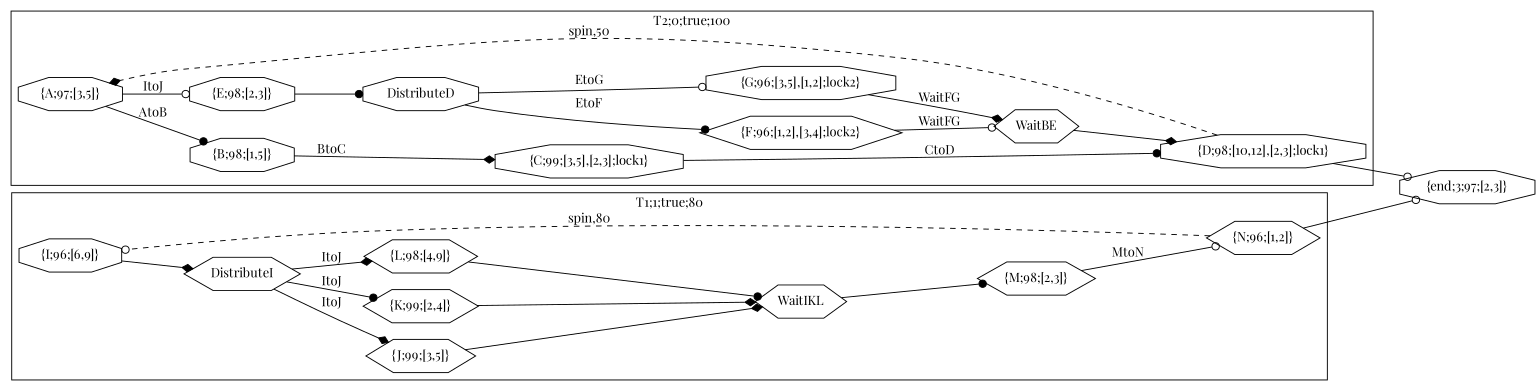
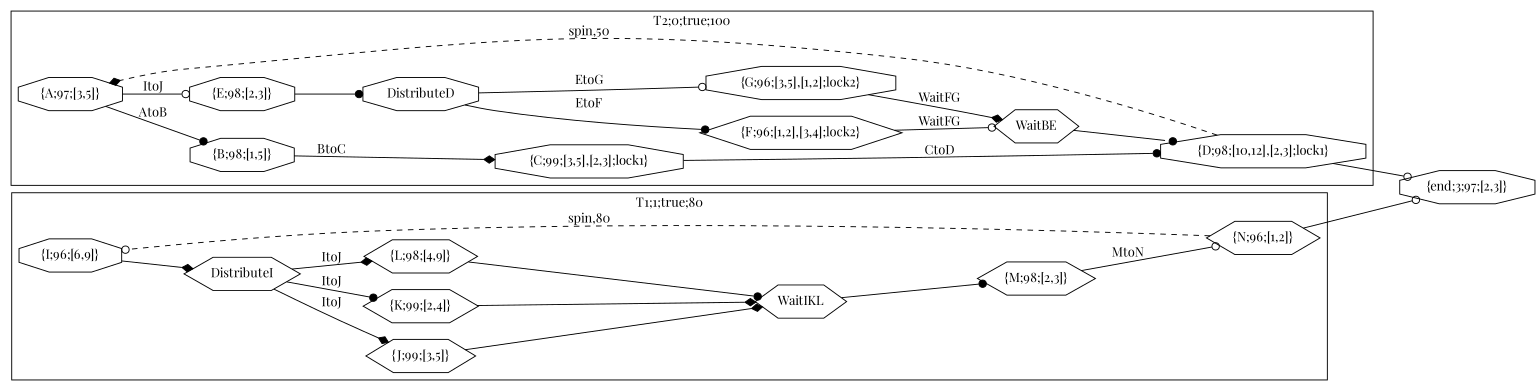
(1119, 135) -> (1119, 135)
